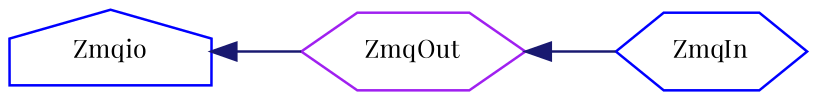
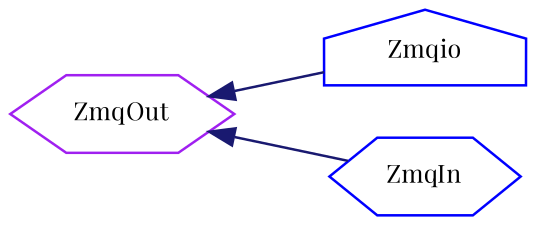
(269, 52) -> (279, 82)
